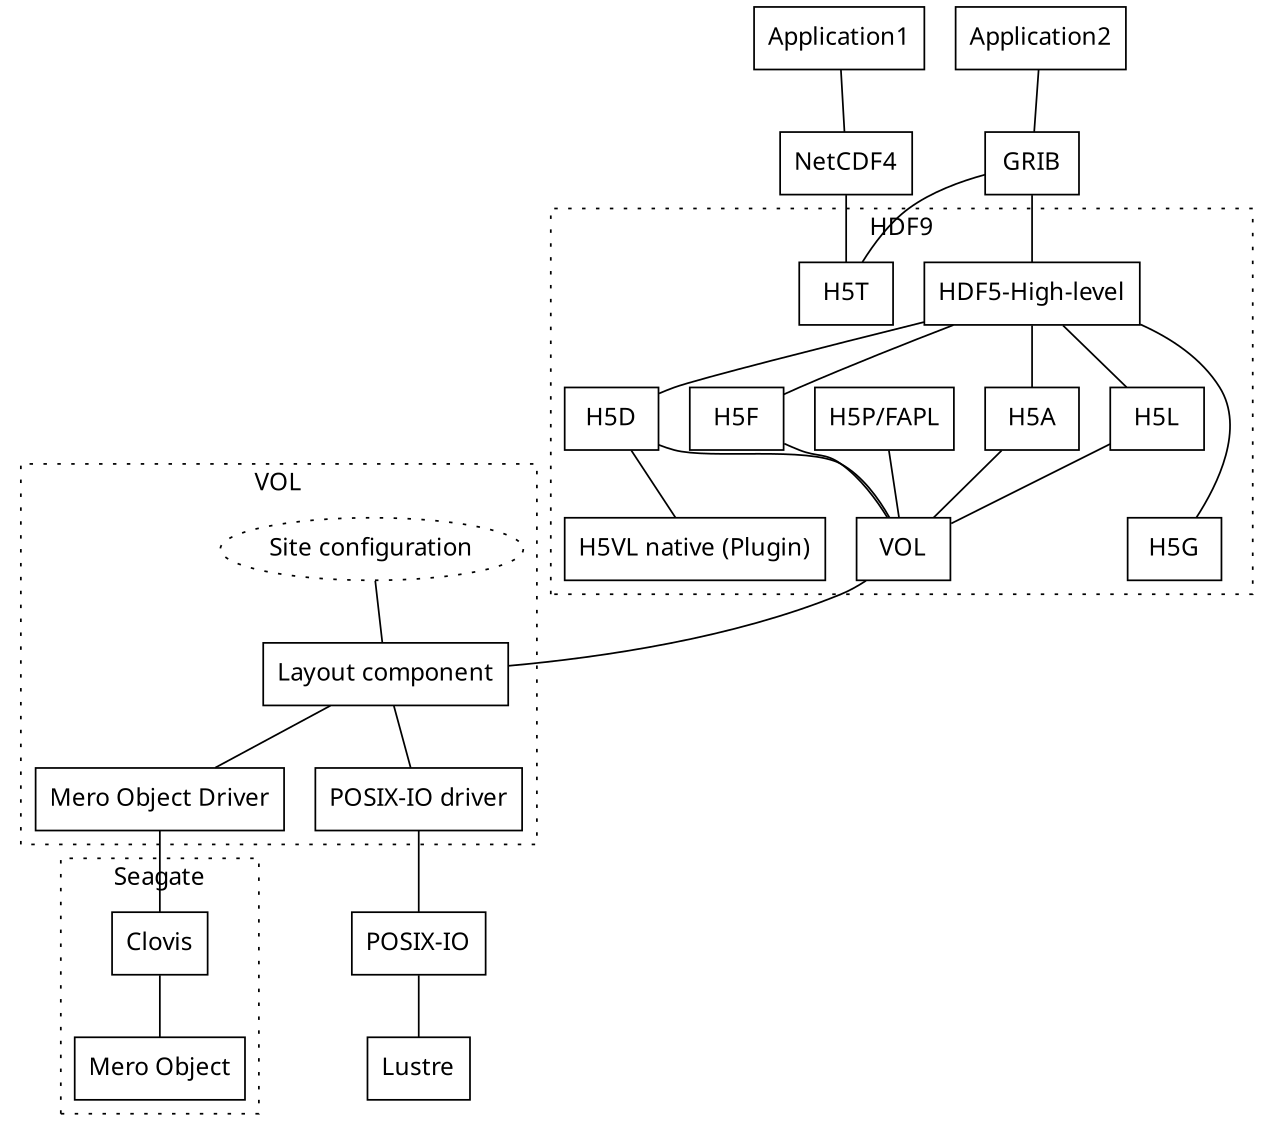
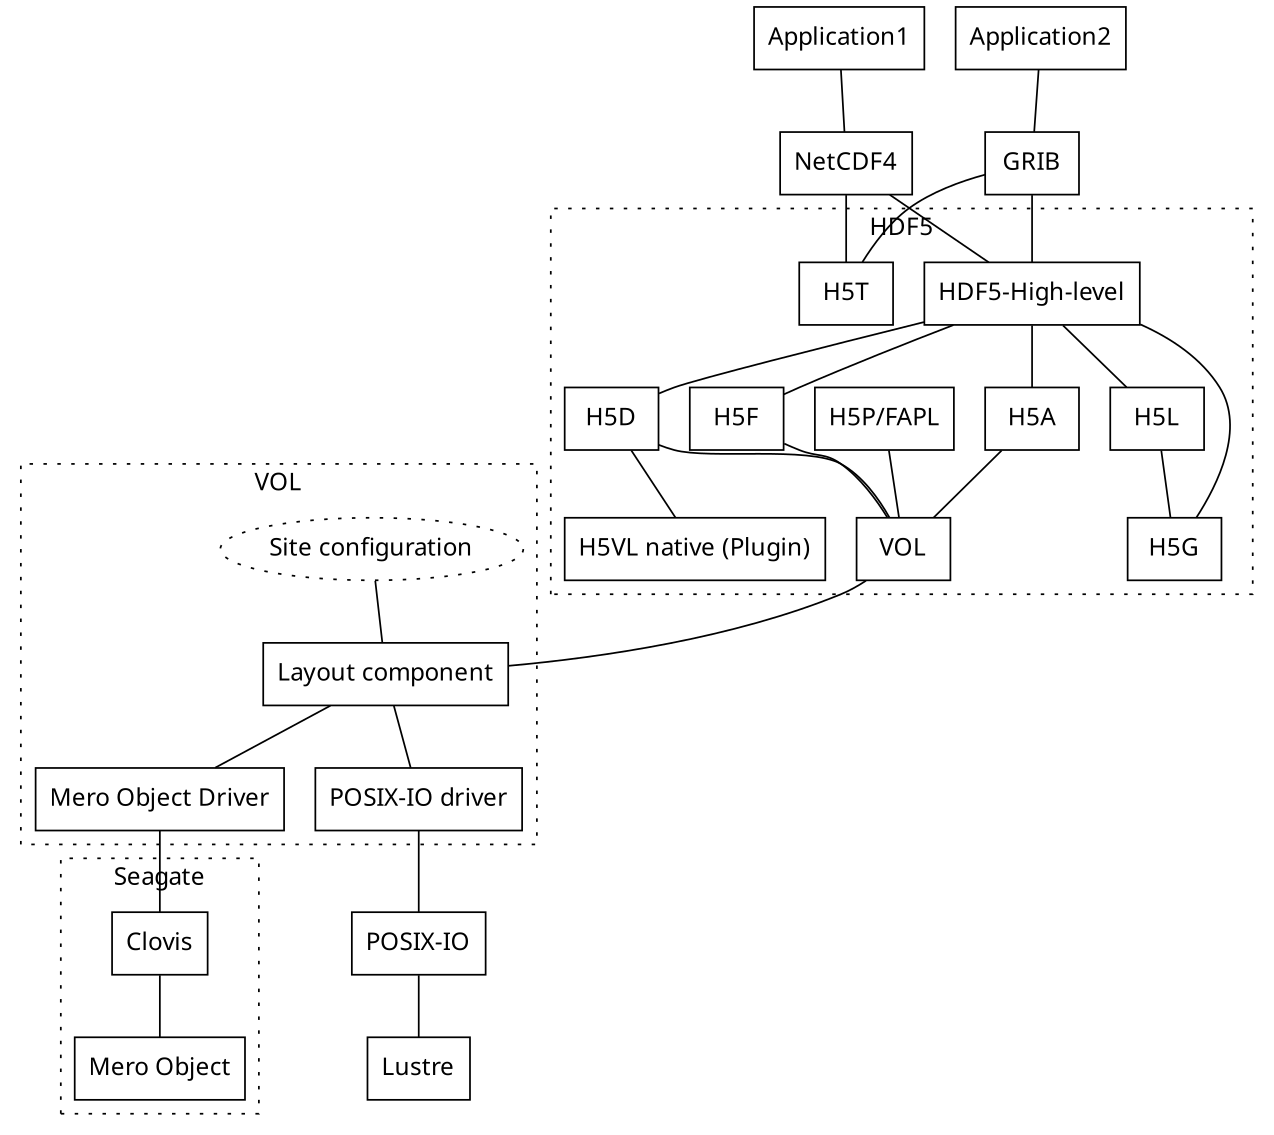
(902, 228) -> (902, 228)
none -> (939, 229)
(1031, 484) -> (1166, 484)
